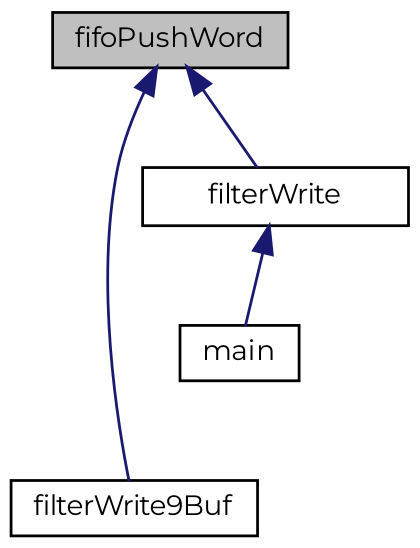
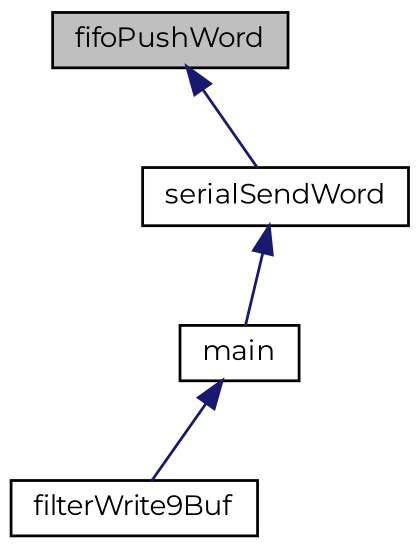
(276, 197) -> (276, 197)
(108, 285) -> (179, 442)
